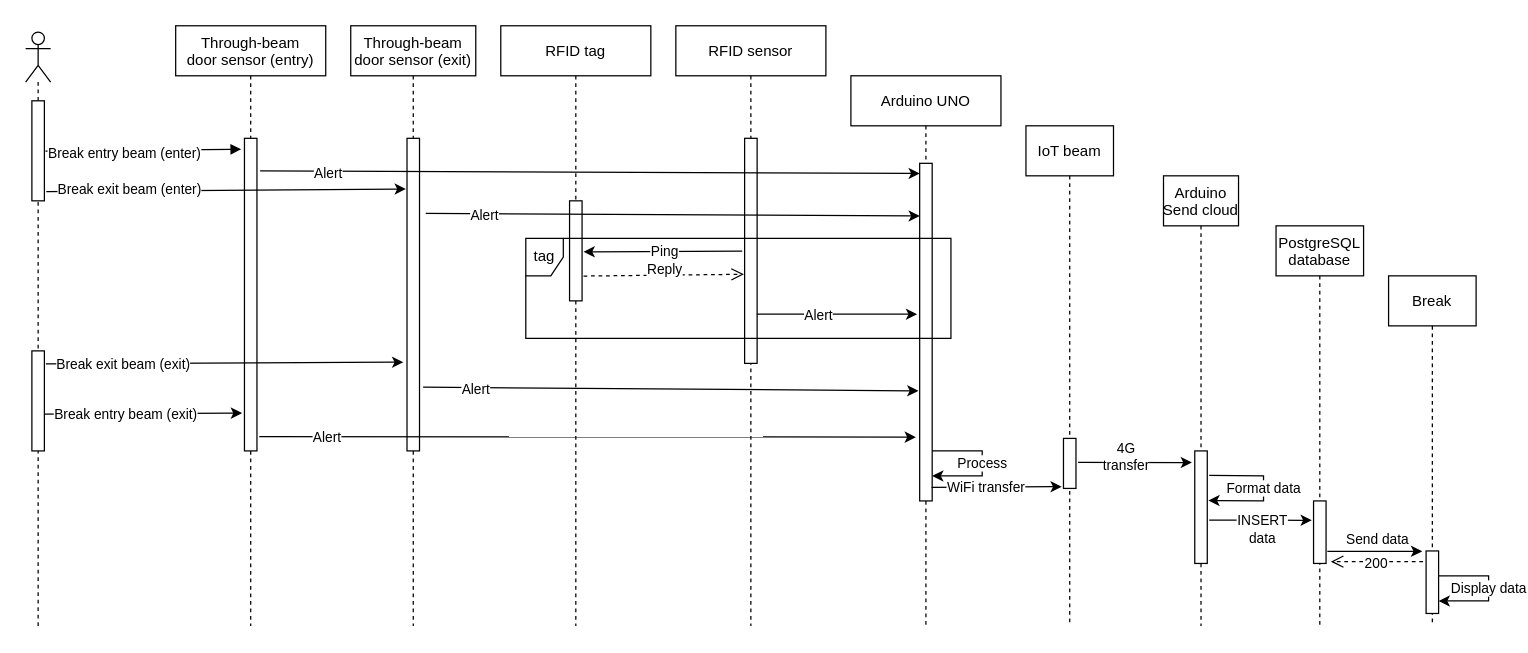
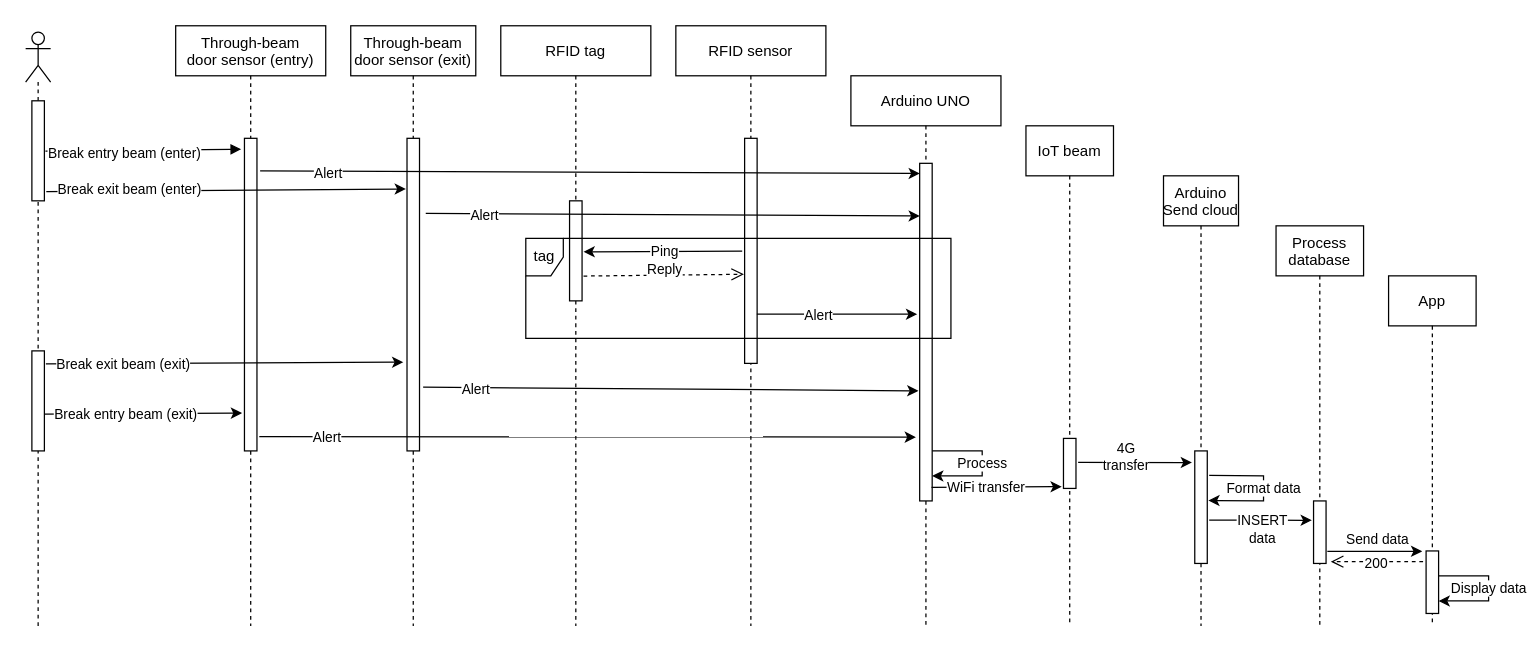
(1319, 243) -> (1319, 243)
(1431, 301) -> (1431, 301)
